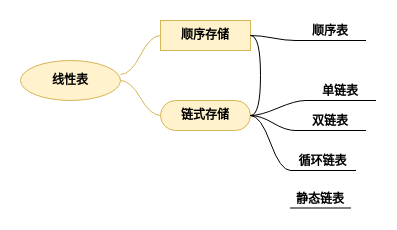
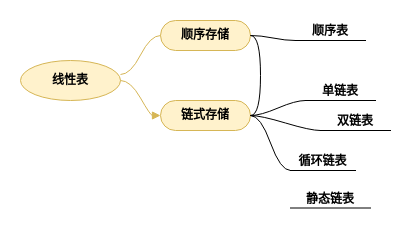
(206, 36) -> (206, 36)
(151, 111) -> (148, 110)
(331, 121) -> (356, 121)
(321, 198) -> (331, 198)
